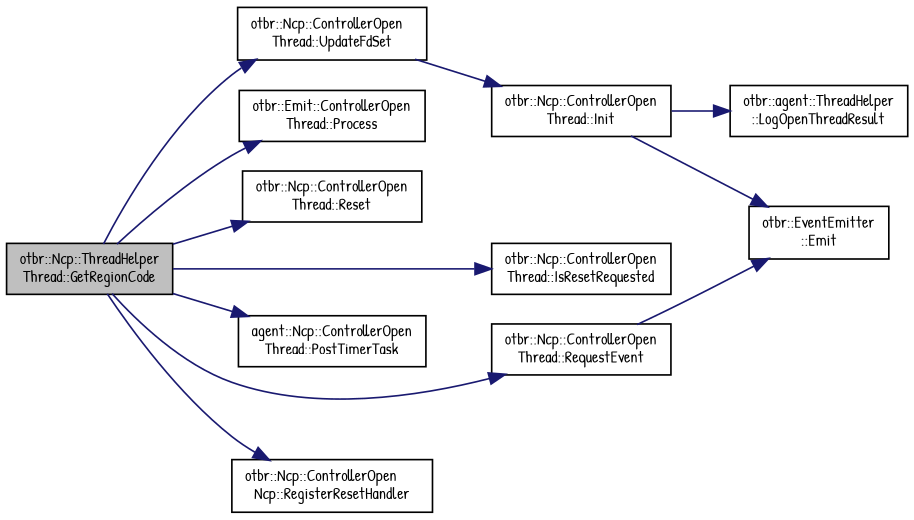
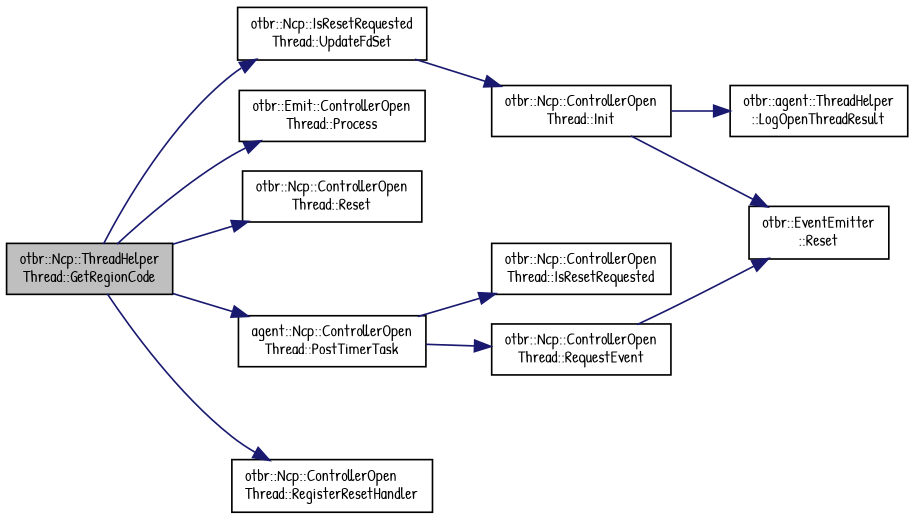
(332, 34) -> (332, 34)
(819, 233) -> (819, 233)
(324, 269) -> (449, 307)
(286, 395) -> (450, 345)
(332, 486) -> (332, 486)
